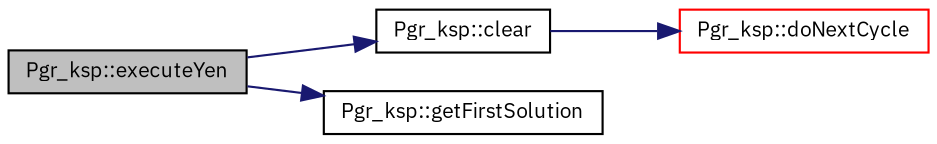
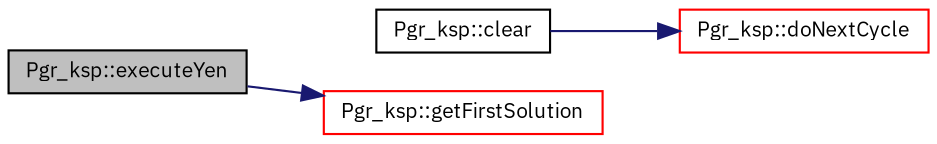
(301, 51) -> none
(463, 113) -> (463, 113)
